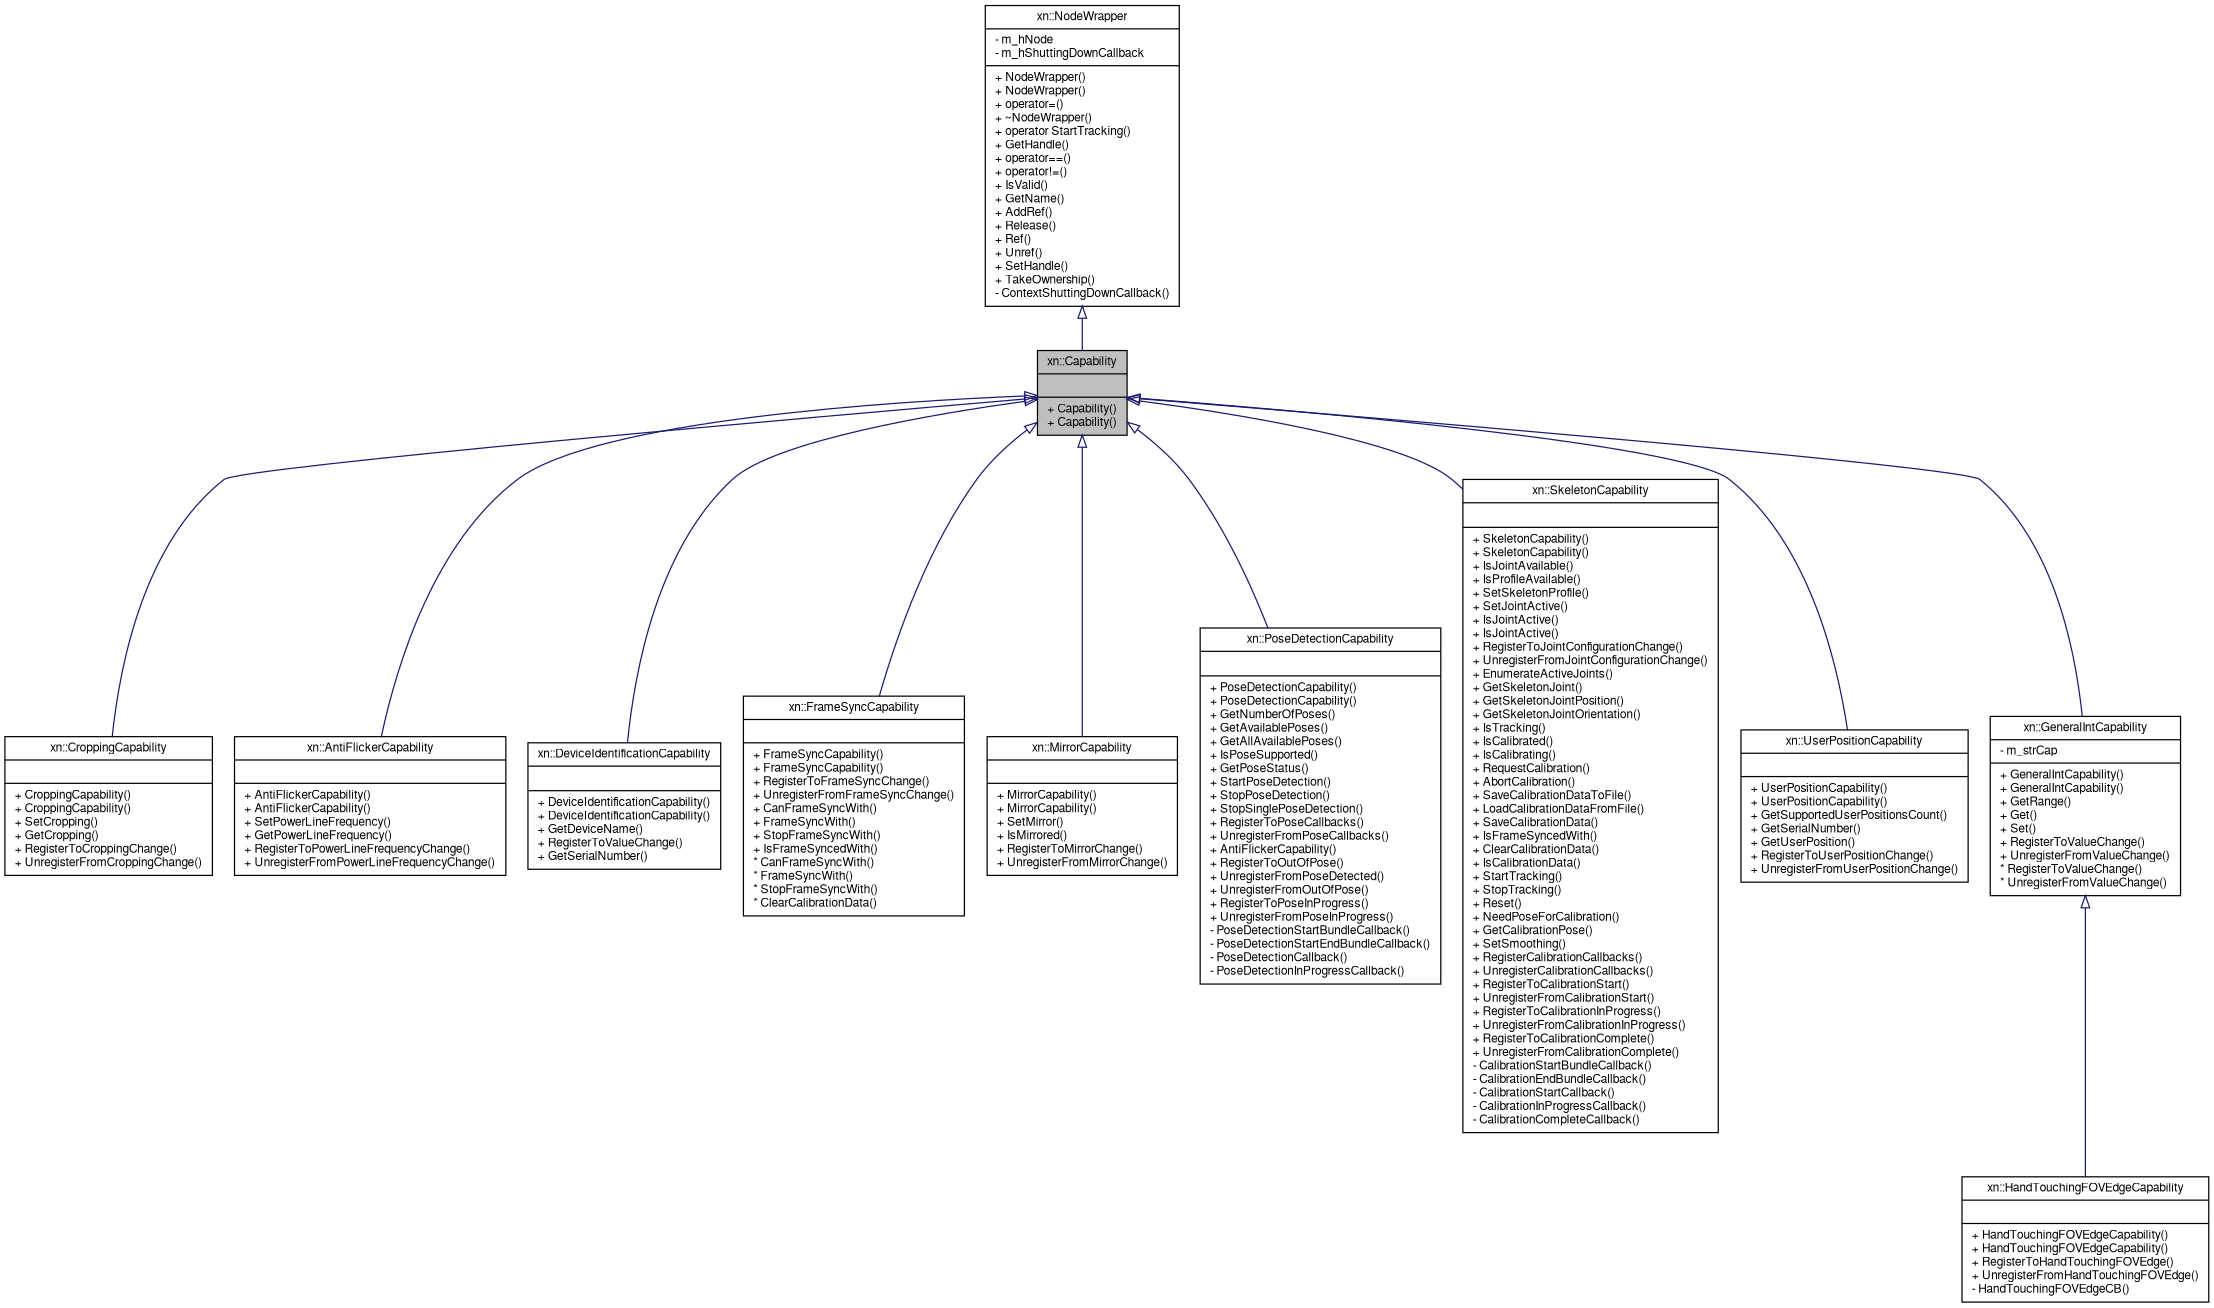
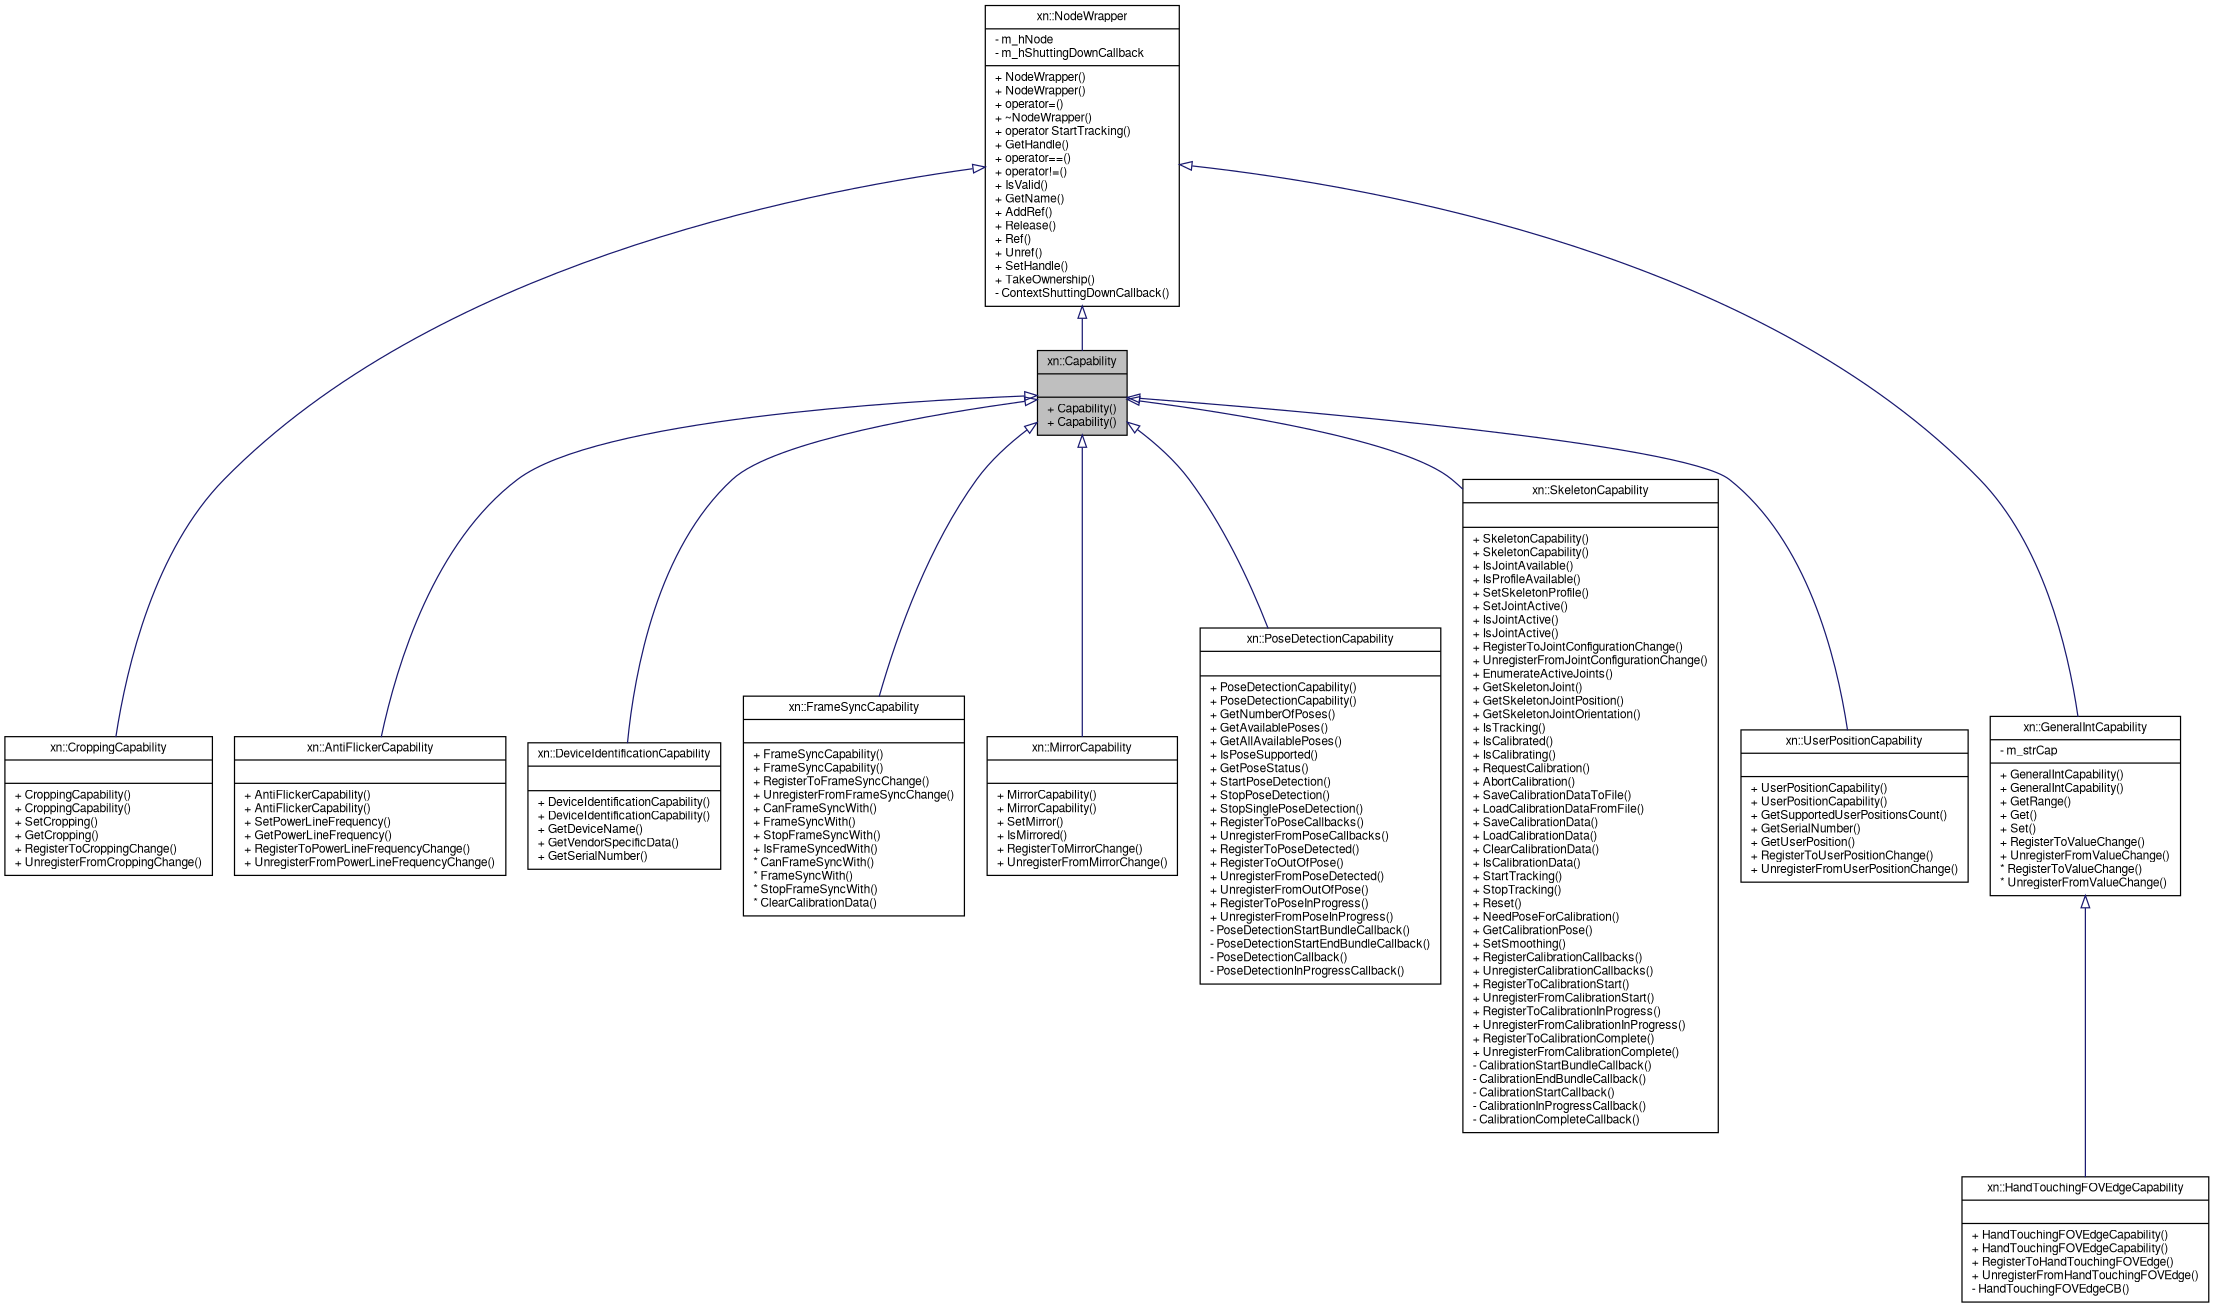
(1692, 446) -> (1733, 310)
(480, 448) -> (444, 325)
(1535, 836) -> (1535, 836)
(610, 843) -> (608, 843)
(1273, 850) -> (1285, 850)
